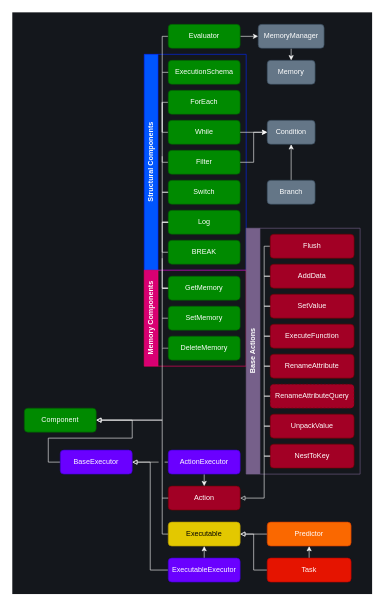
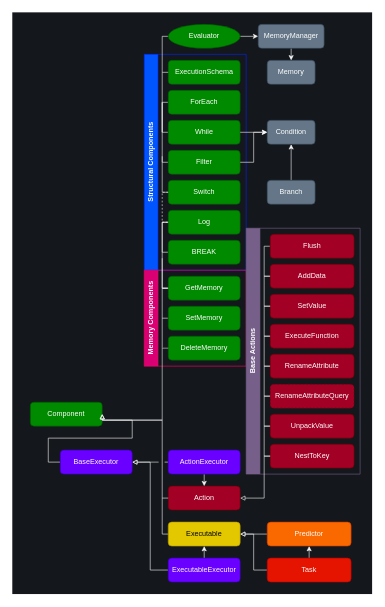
(204, 36) -> (204, 36)
(162, 207) -> (162, 207)
(60, 420) -> (66, 414)
